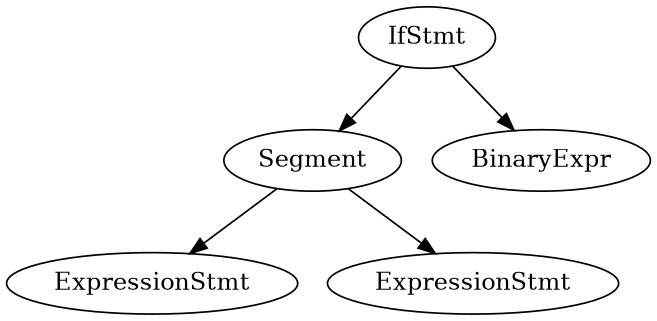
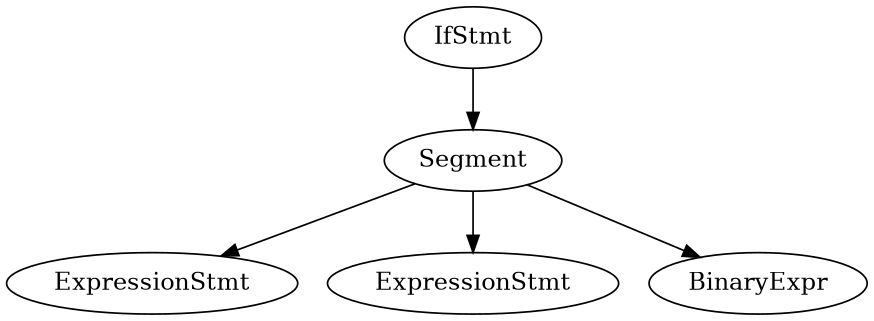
(477, 92) -> (606, 218)
